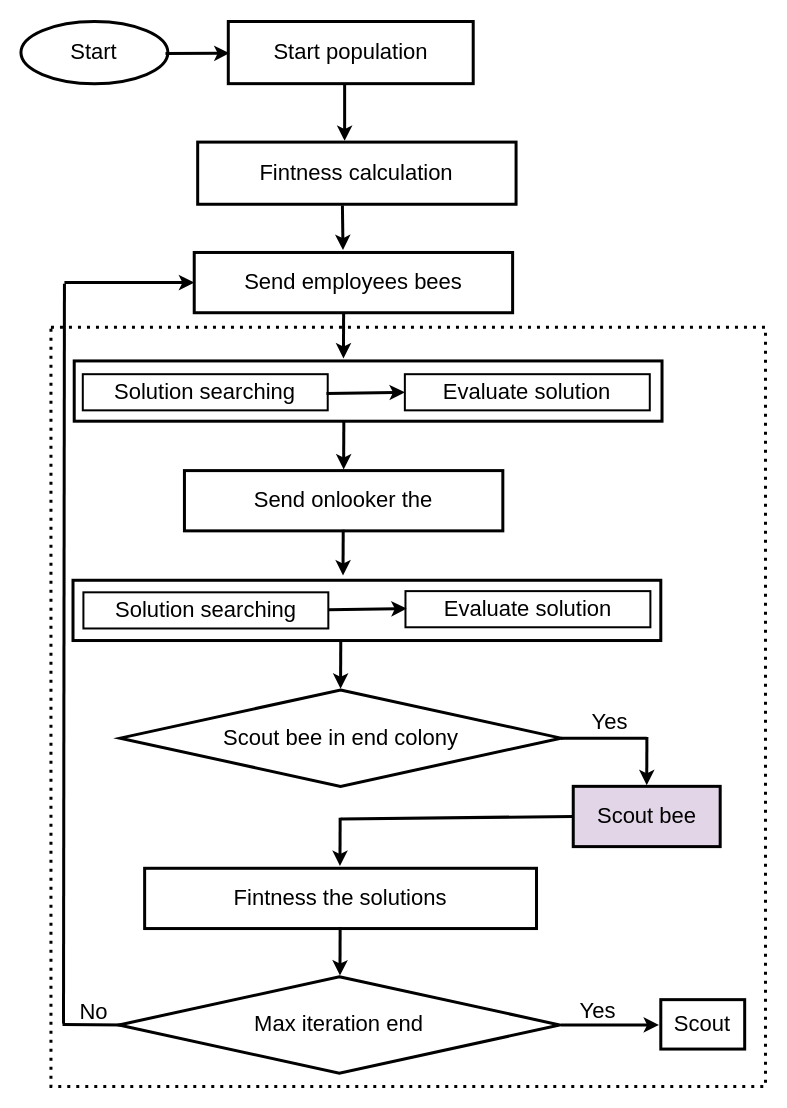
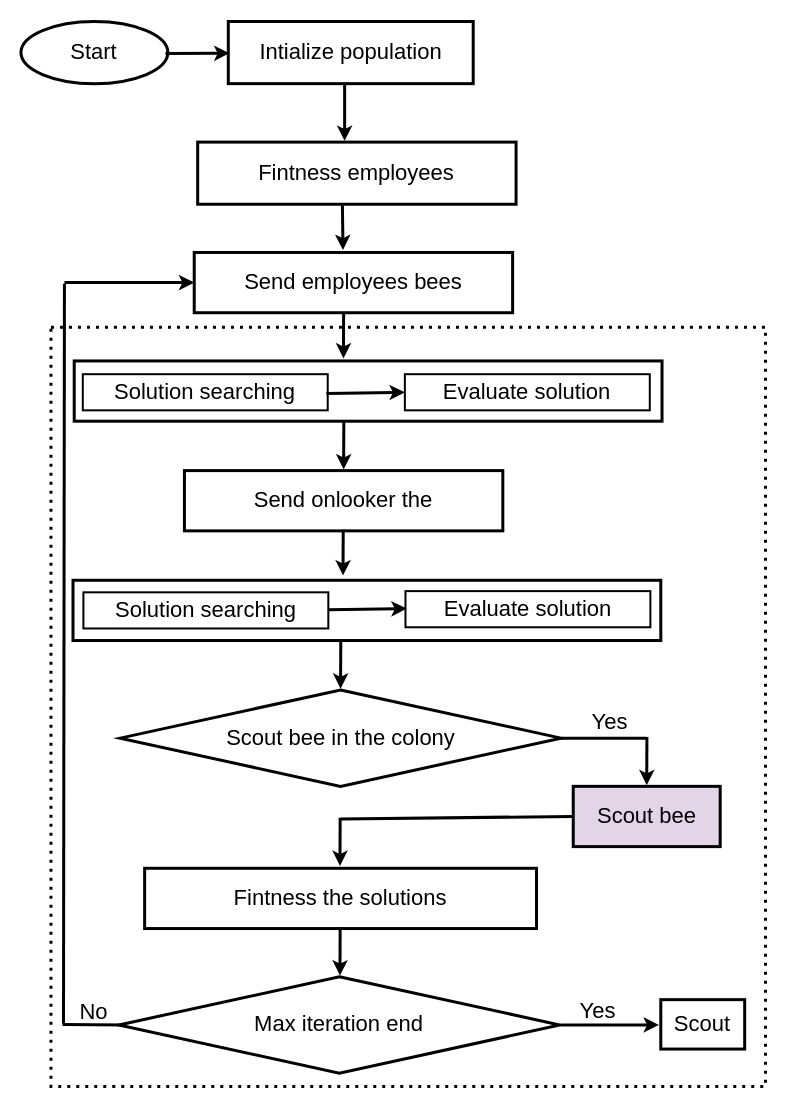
(351, 53) -> (351, 53)
(357, 174) -> (357, 174)
(341, 739) -> (341, 739)
